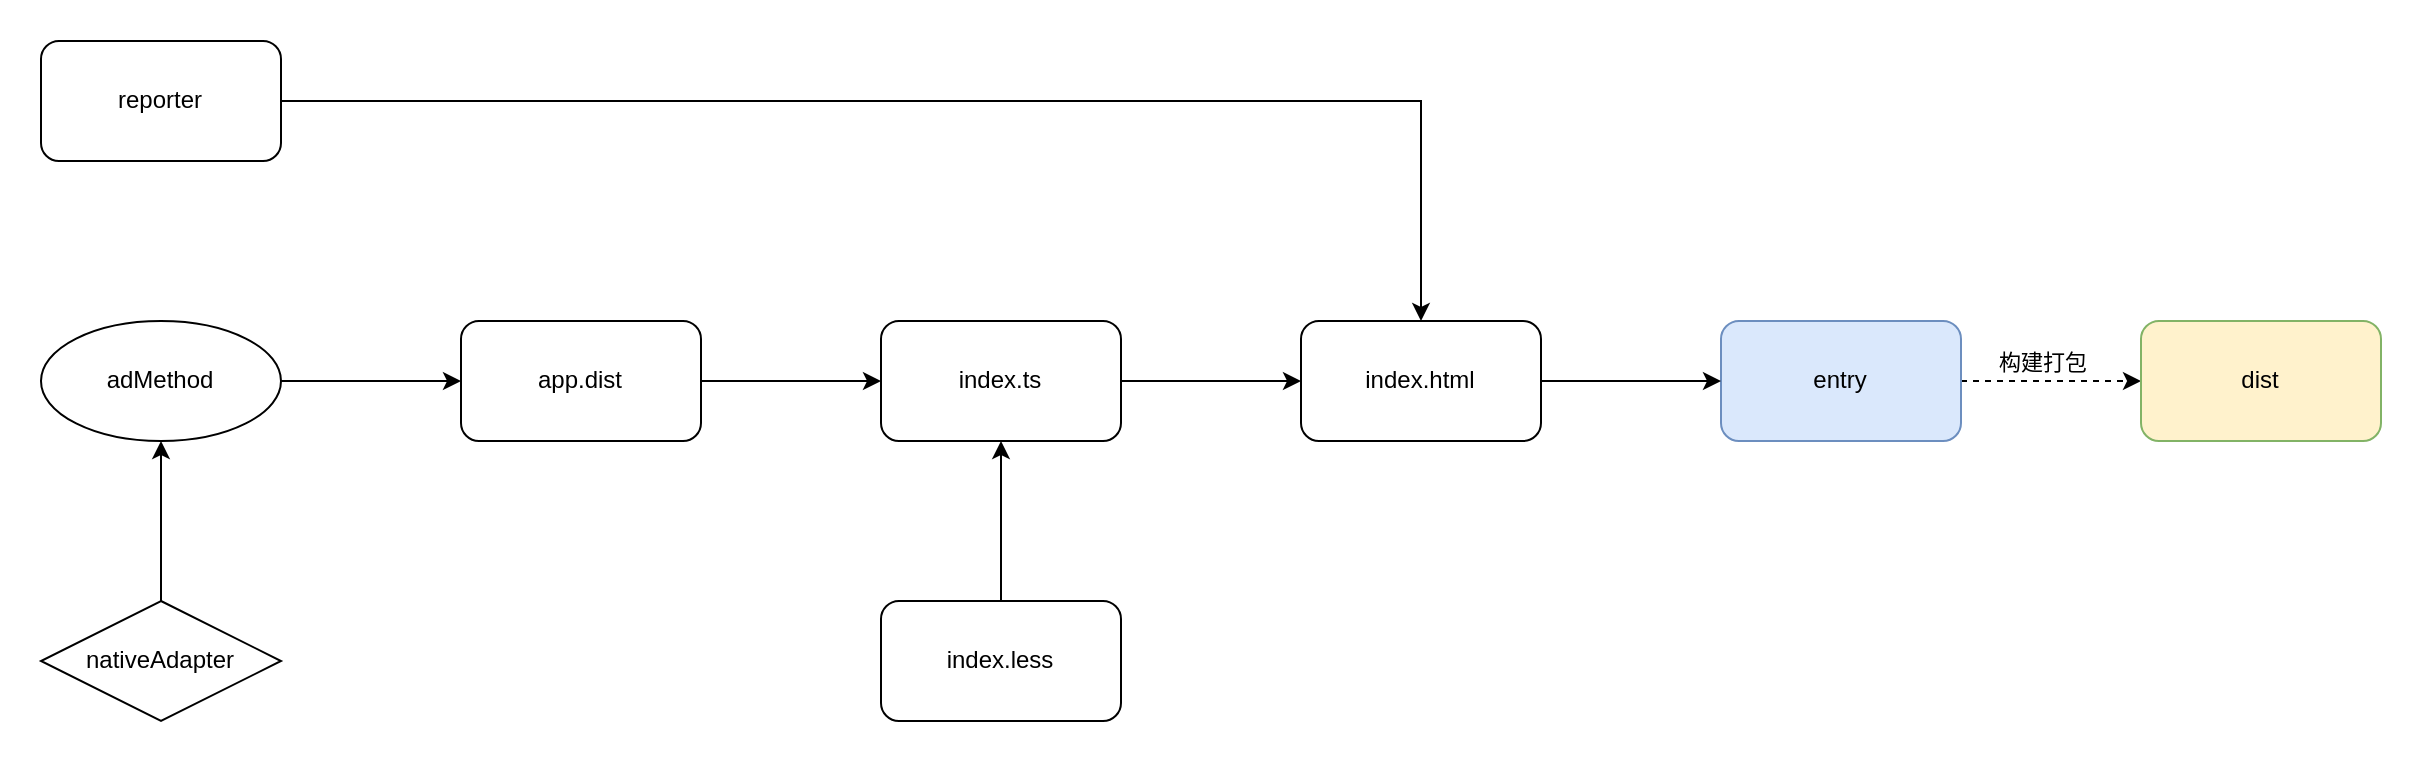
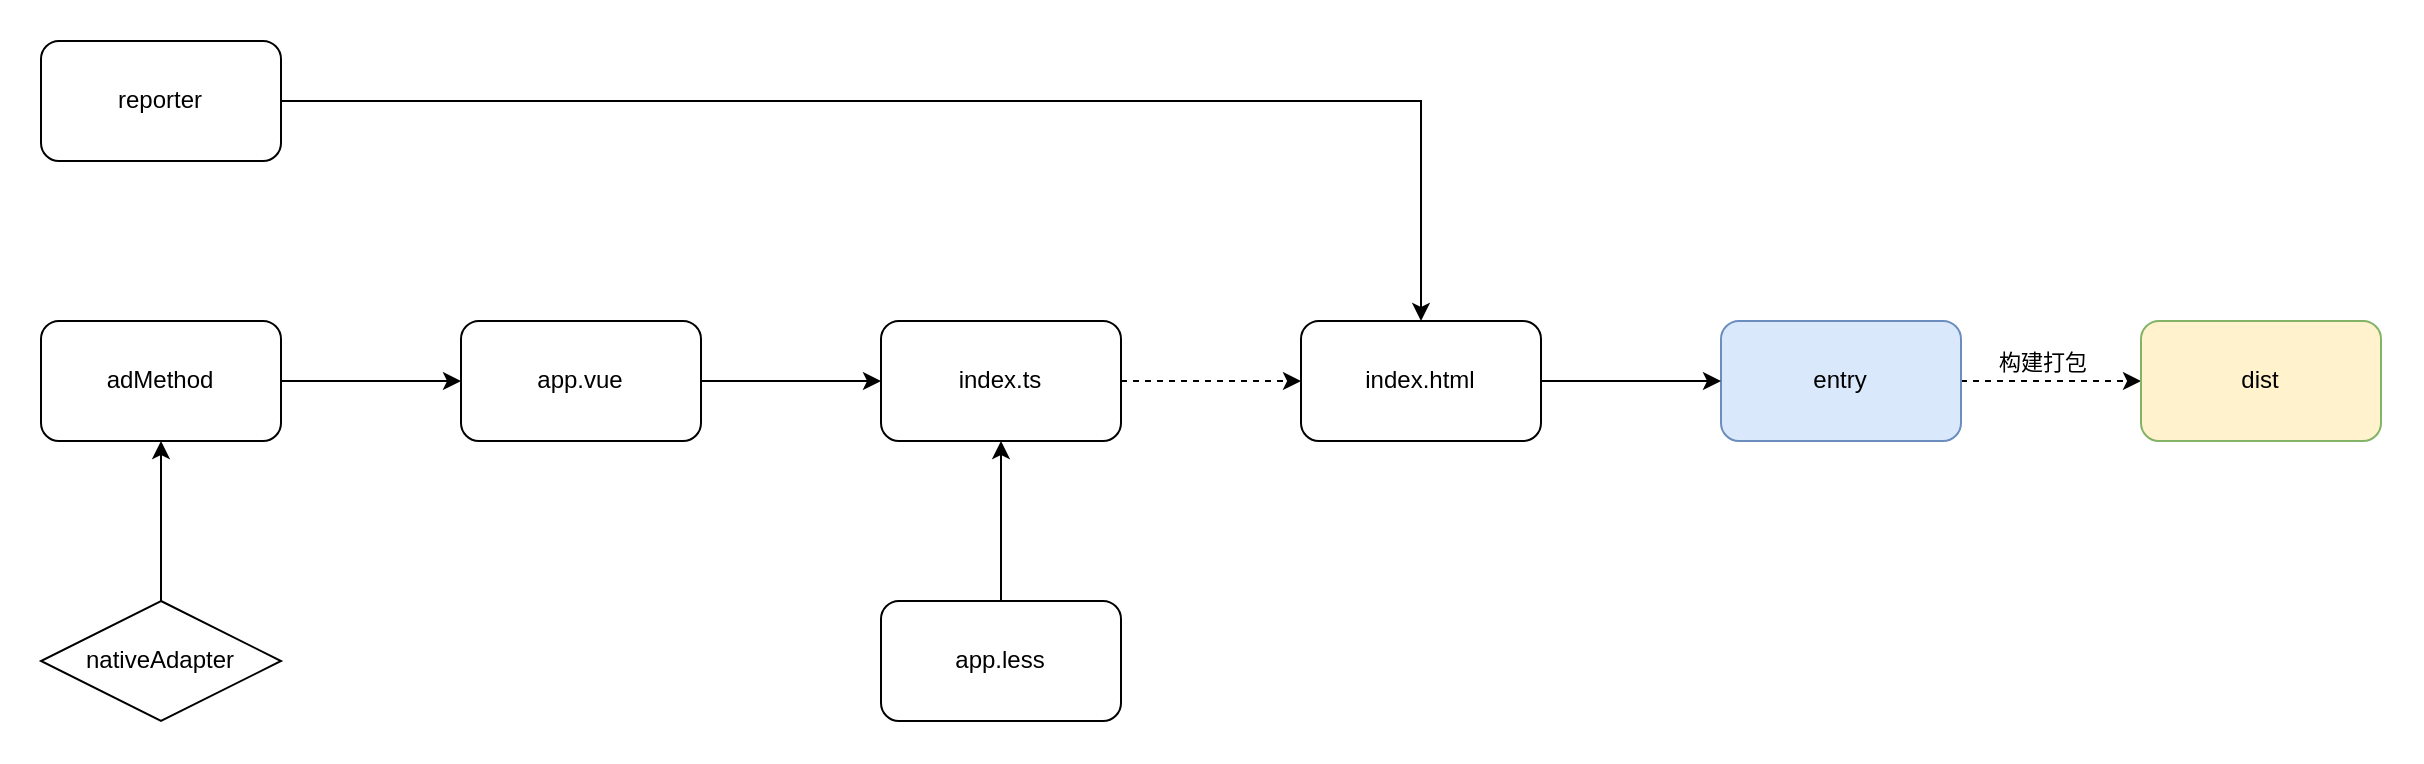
(161, 381) -> (161, 381)
(581, 381) -> (581, 381)
(1206, 381) -> (1206, 381)
(1001, 661) -> (1001, 661)
